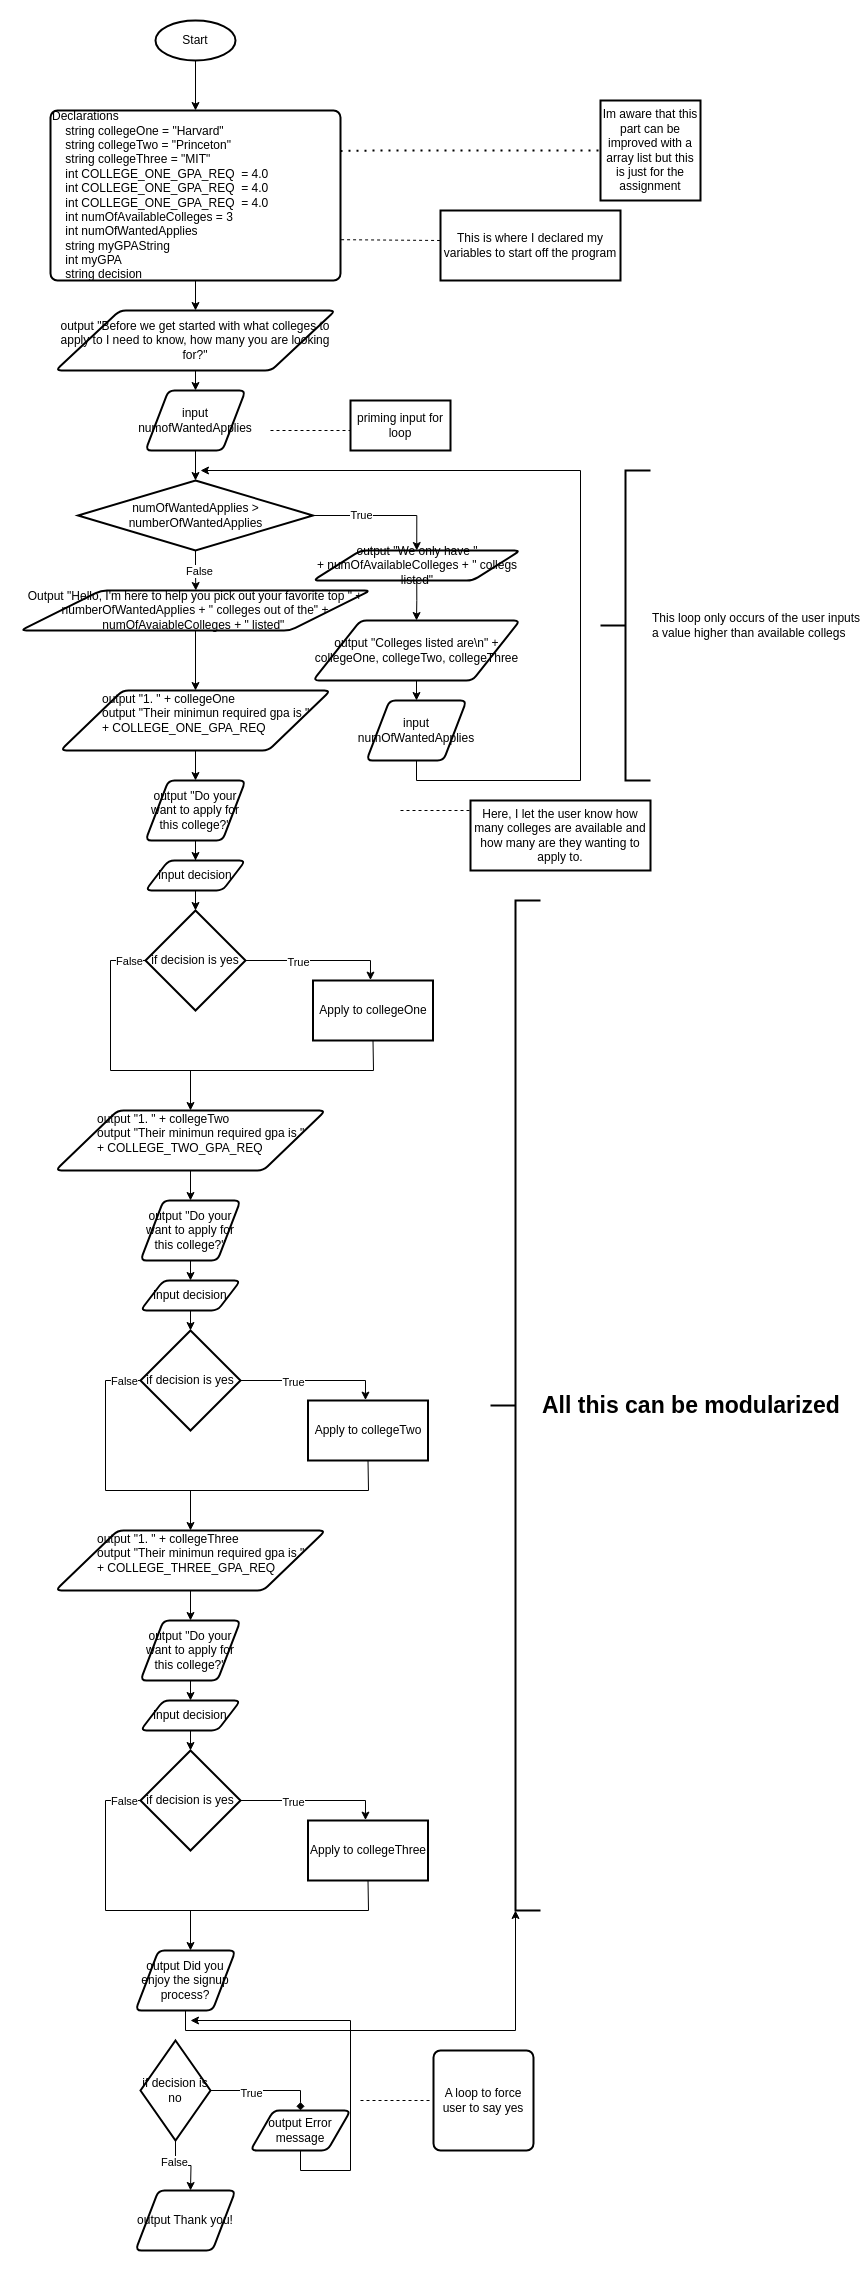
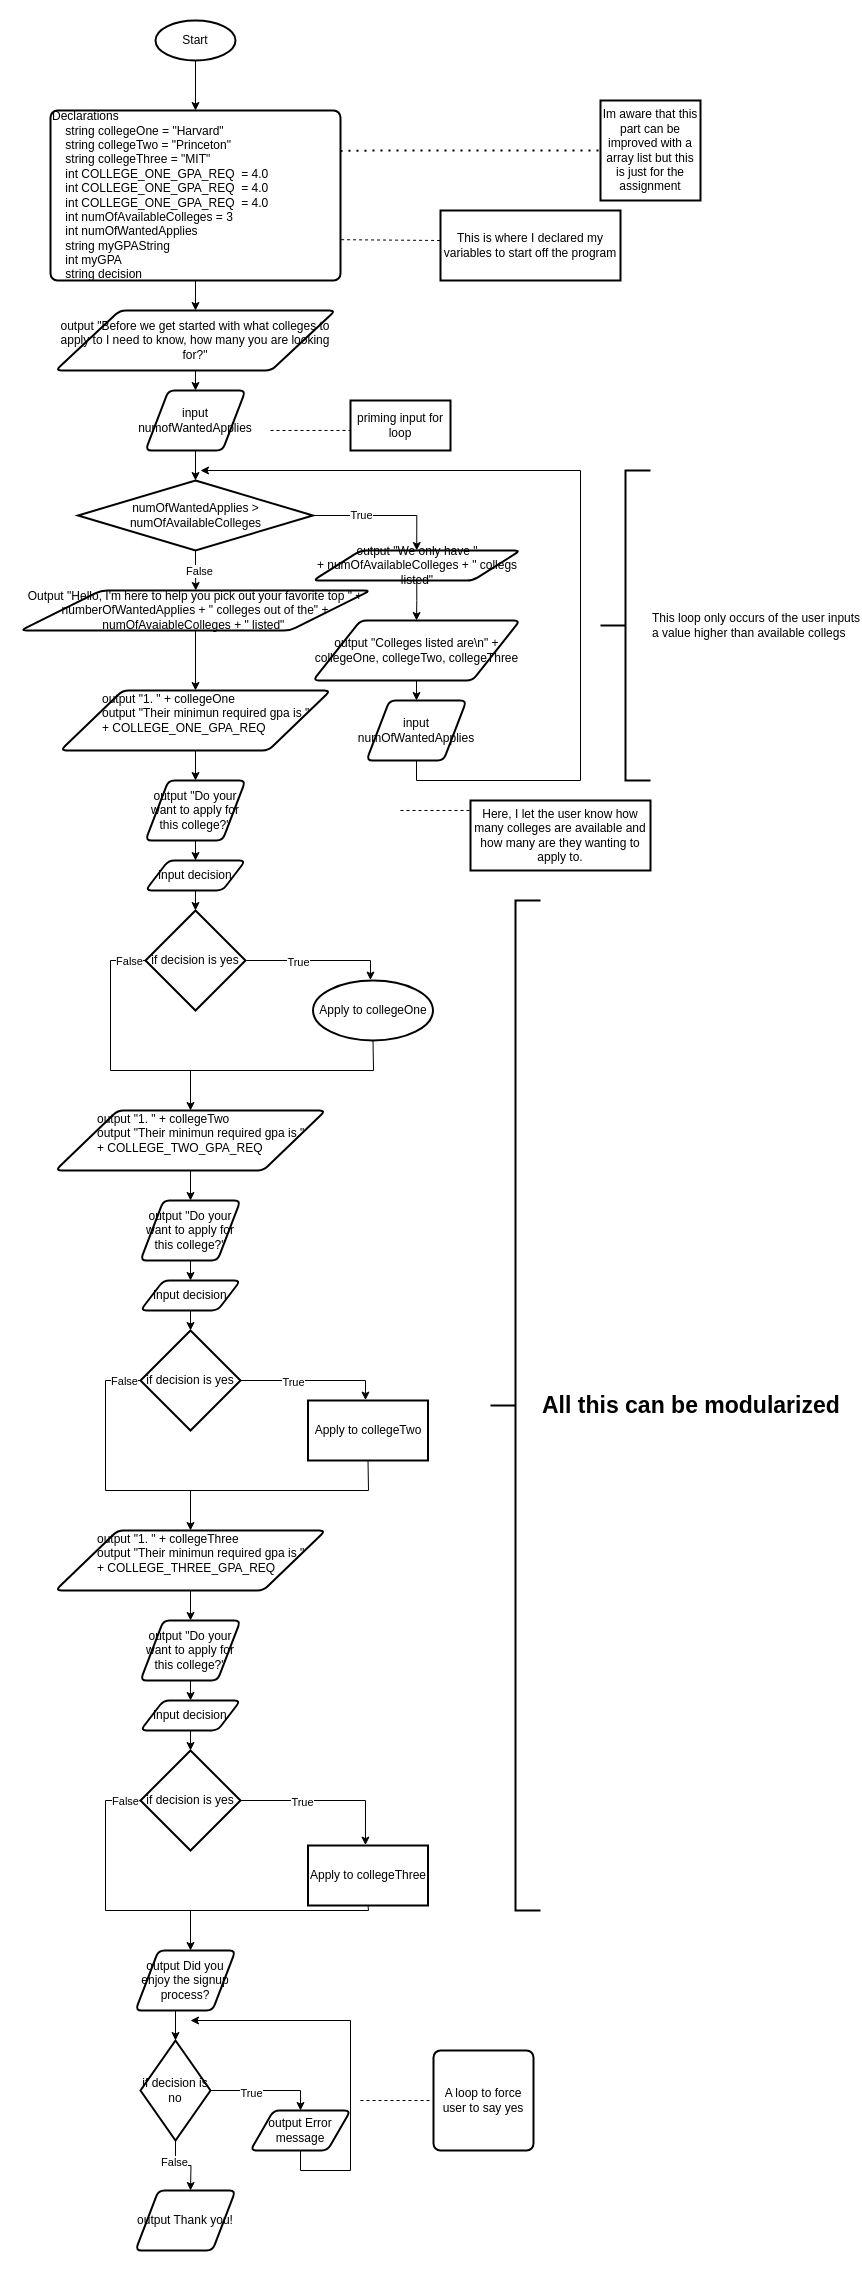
(196, 516) -> (196, 516)
(373, 1011) -> (373, 1011)
(368, 1851) -> (368, 1876)
(397, 2031) -> (176, 2017)
(301, 2102) -> (301, 2102)
